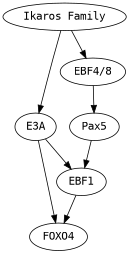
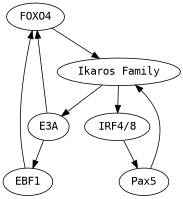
none -> (72, 41)
(93, 72) -> (117, 127)
(89, 150) -> (160, 127)
